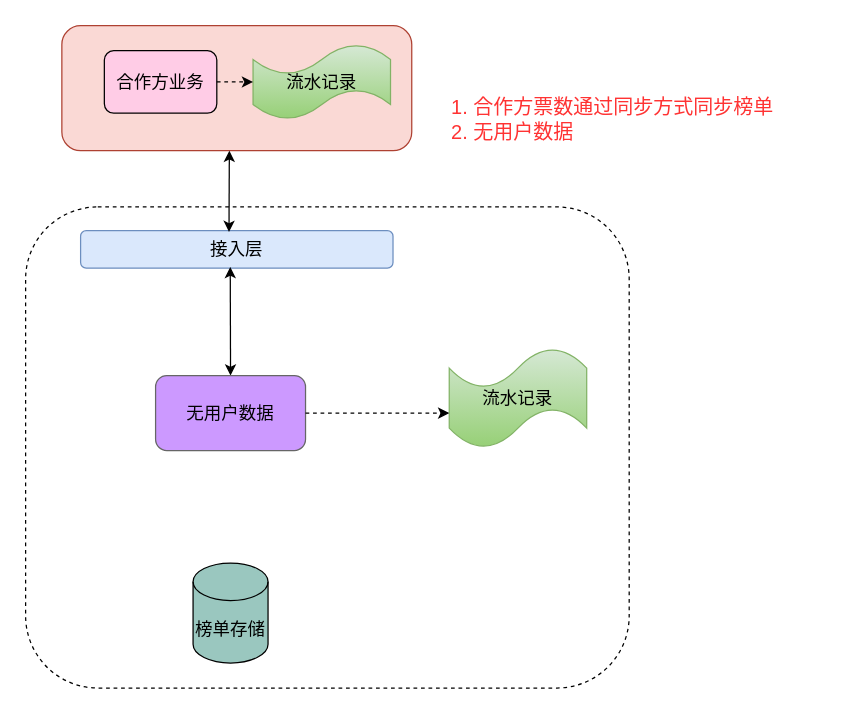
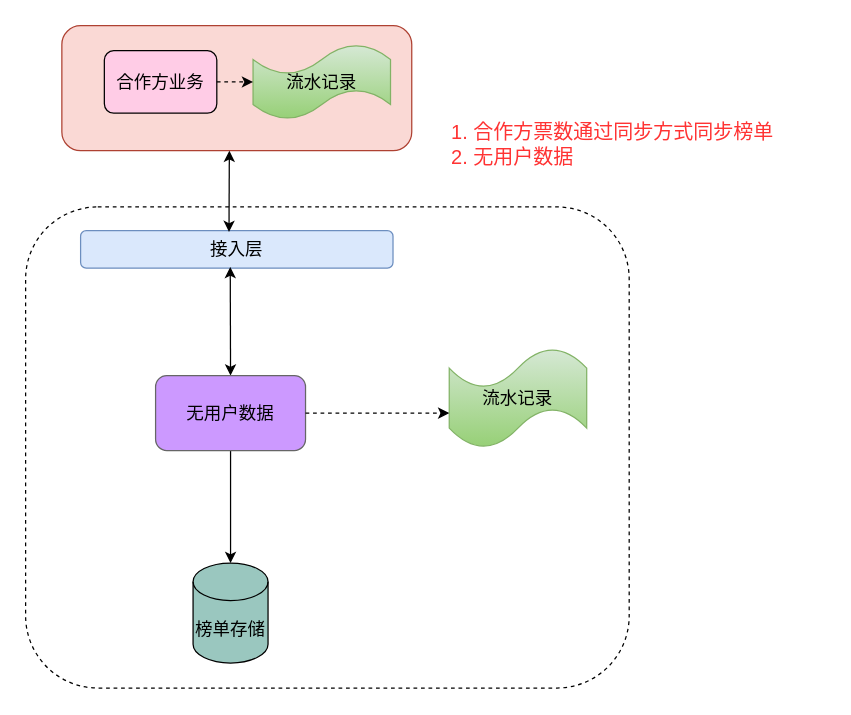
(637, 119) -> (637, 144)
none -> (231, 503)
